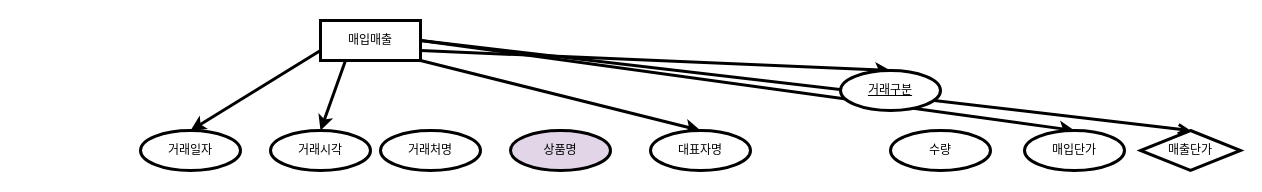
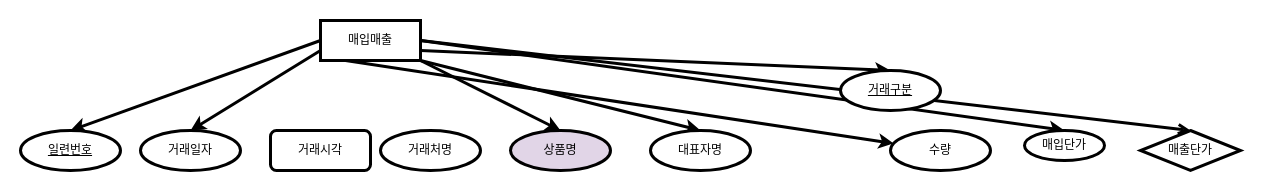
none -> (201, 84)
(335, 91) -> (716, 116)
none -> (487, 94)
none -> (71, 151)
(321, 151) -> (321, 151)
(1075, 151) -> (1065, 146)
